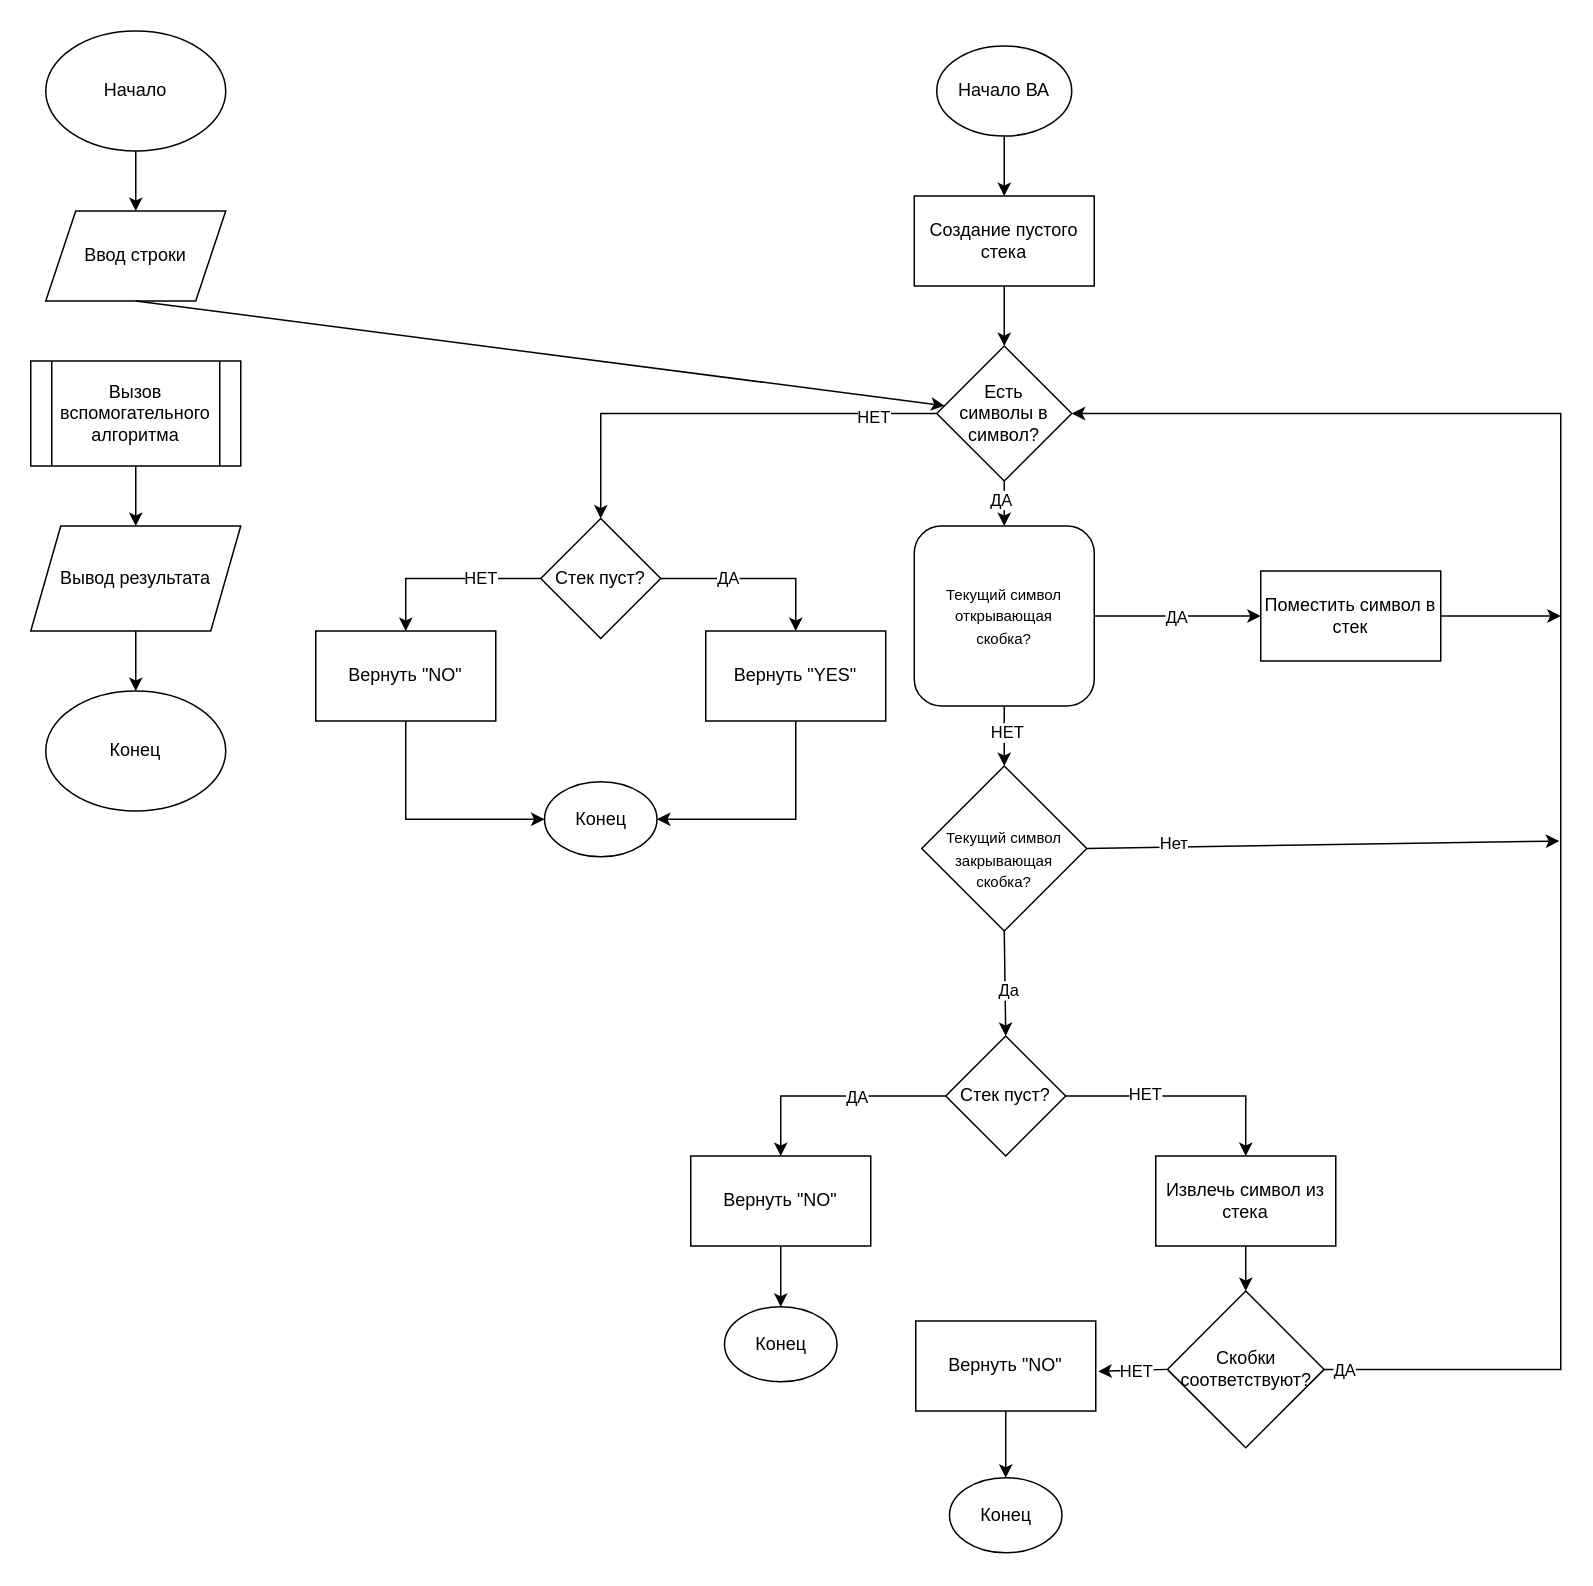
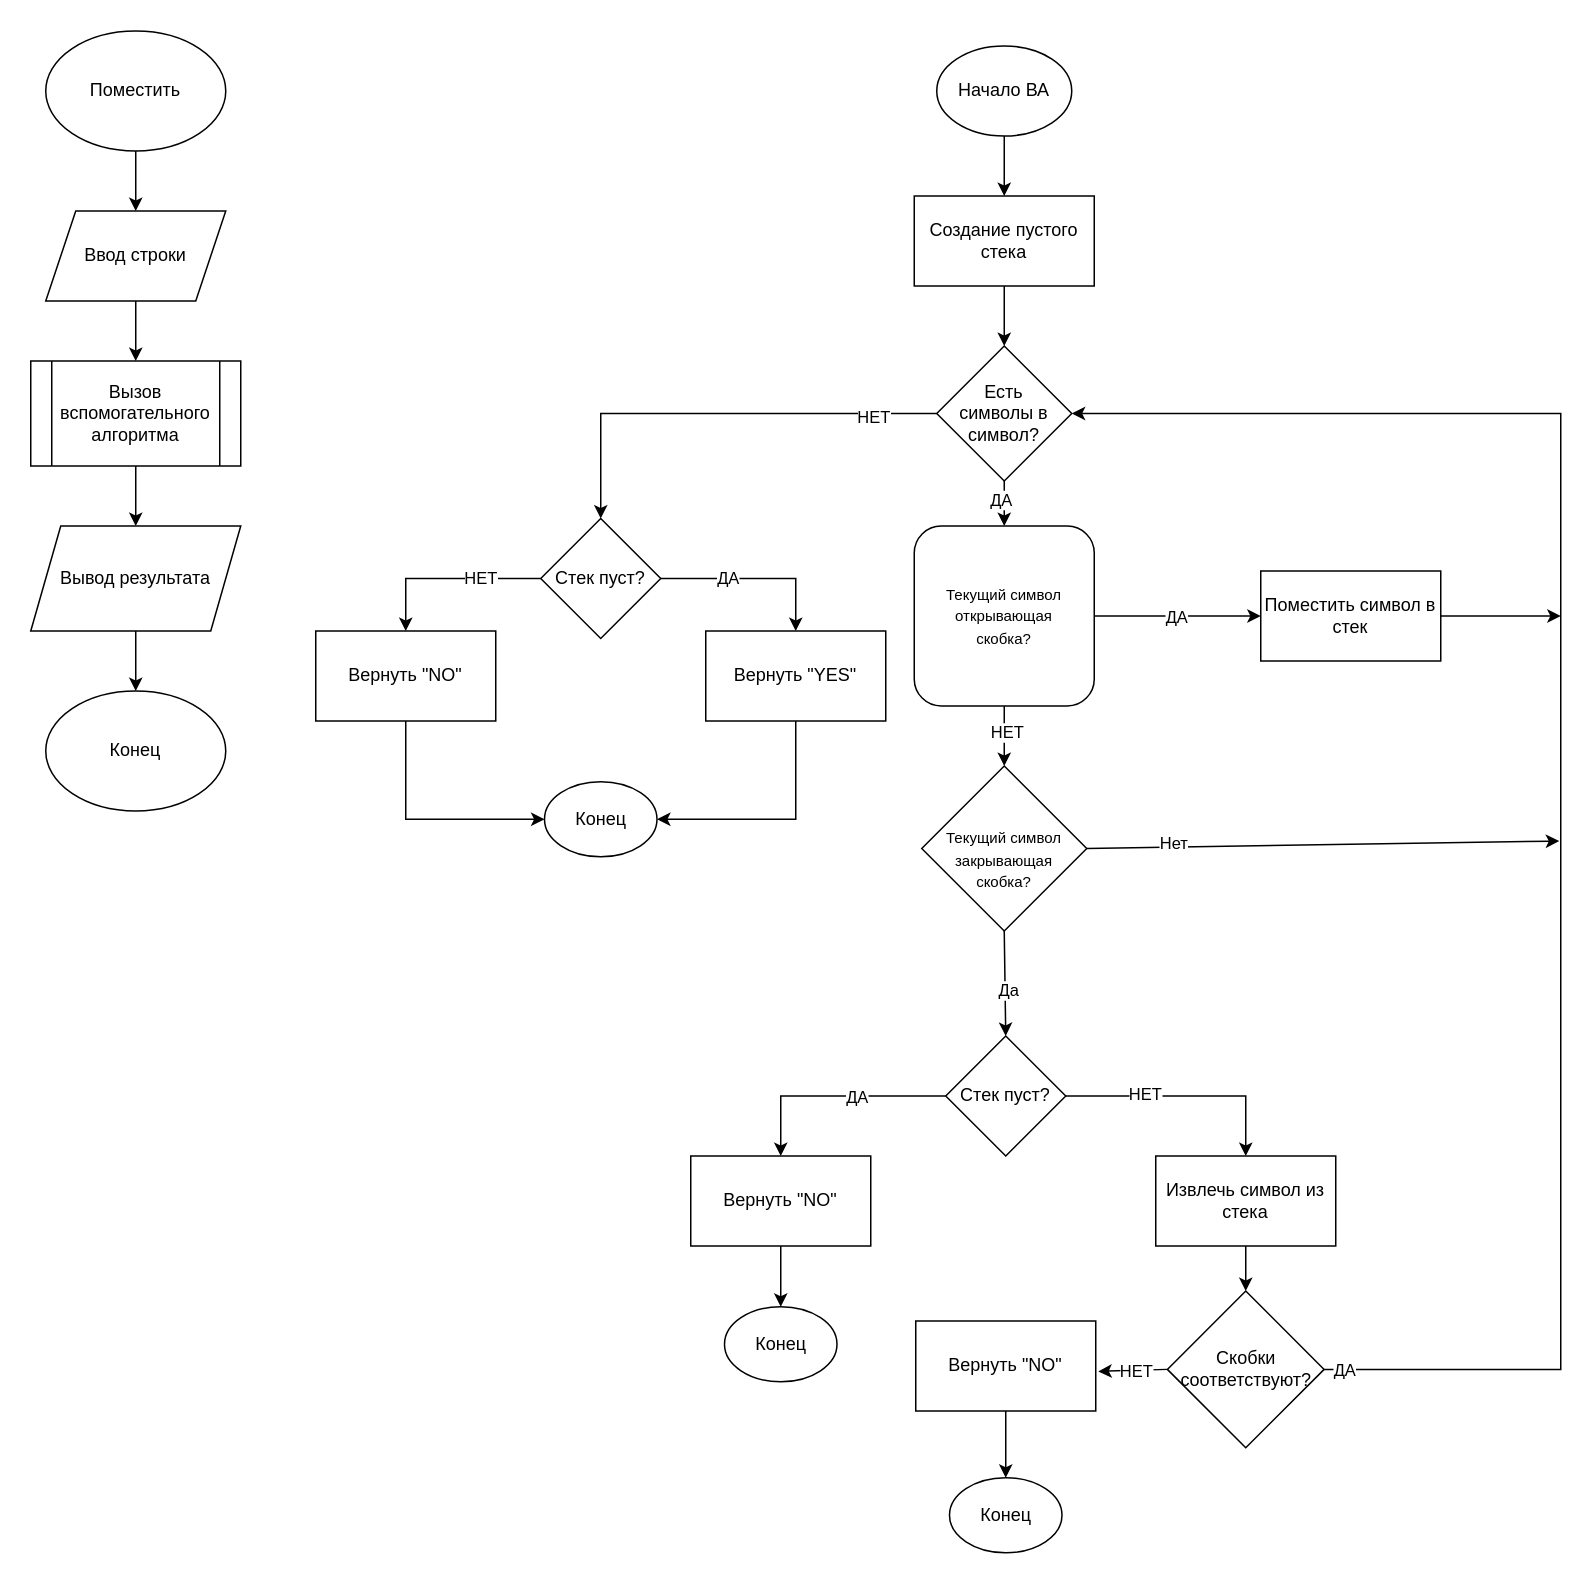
(136, 91) -> (136, 91)
(535, 352) -> (136, 326)
